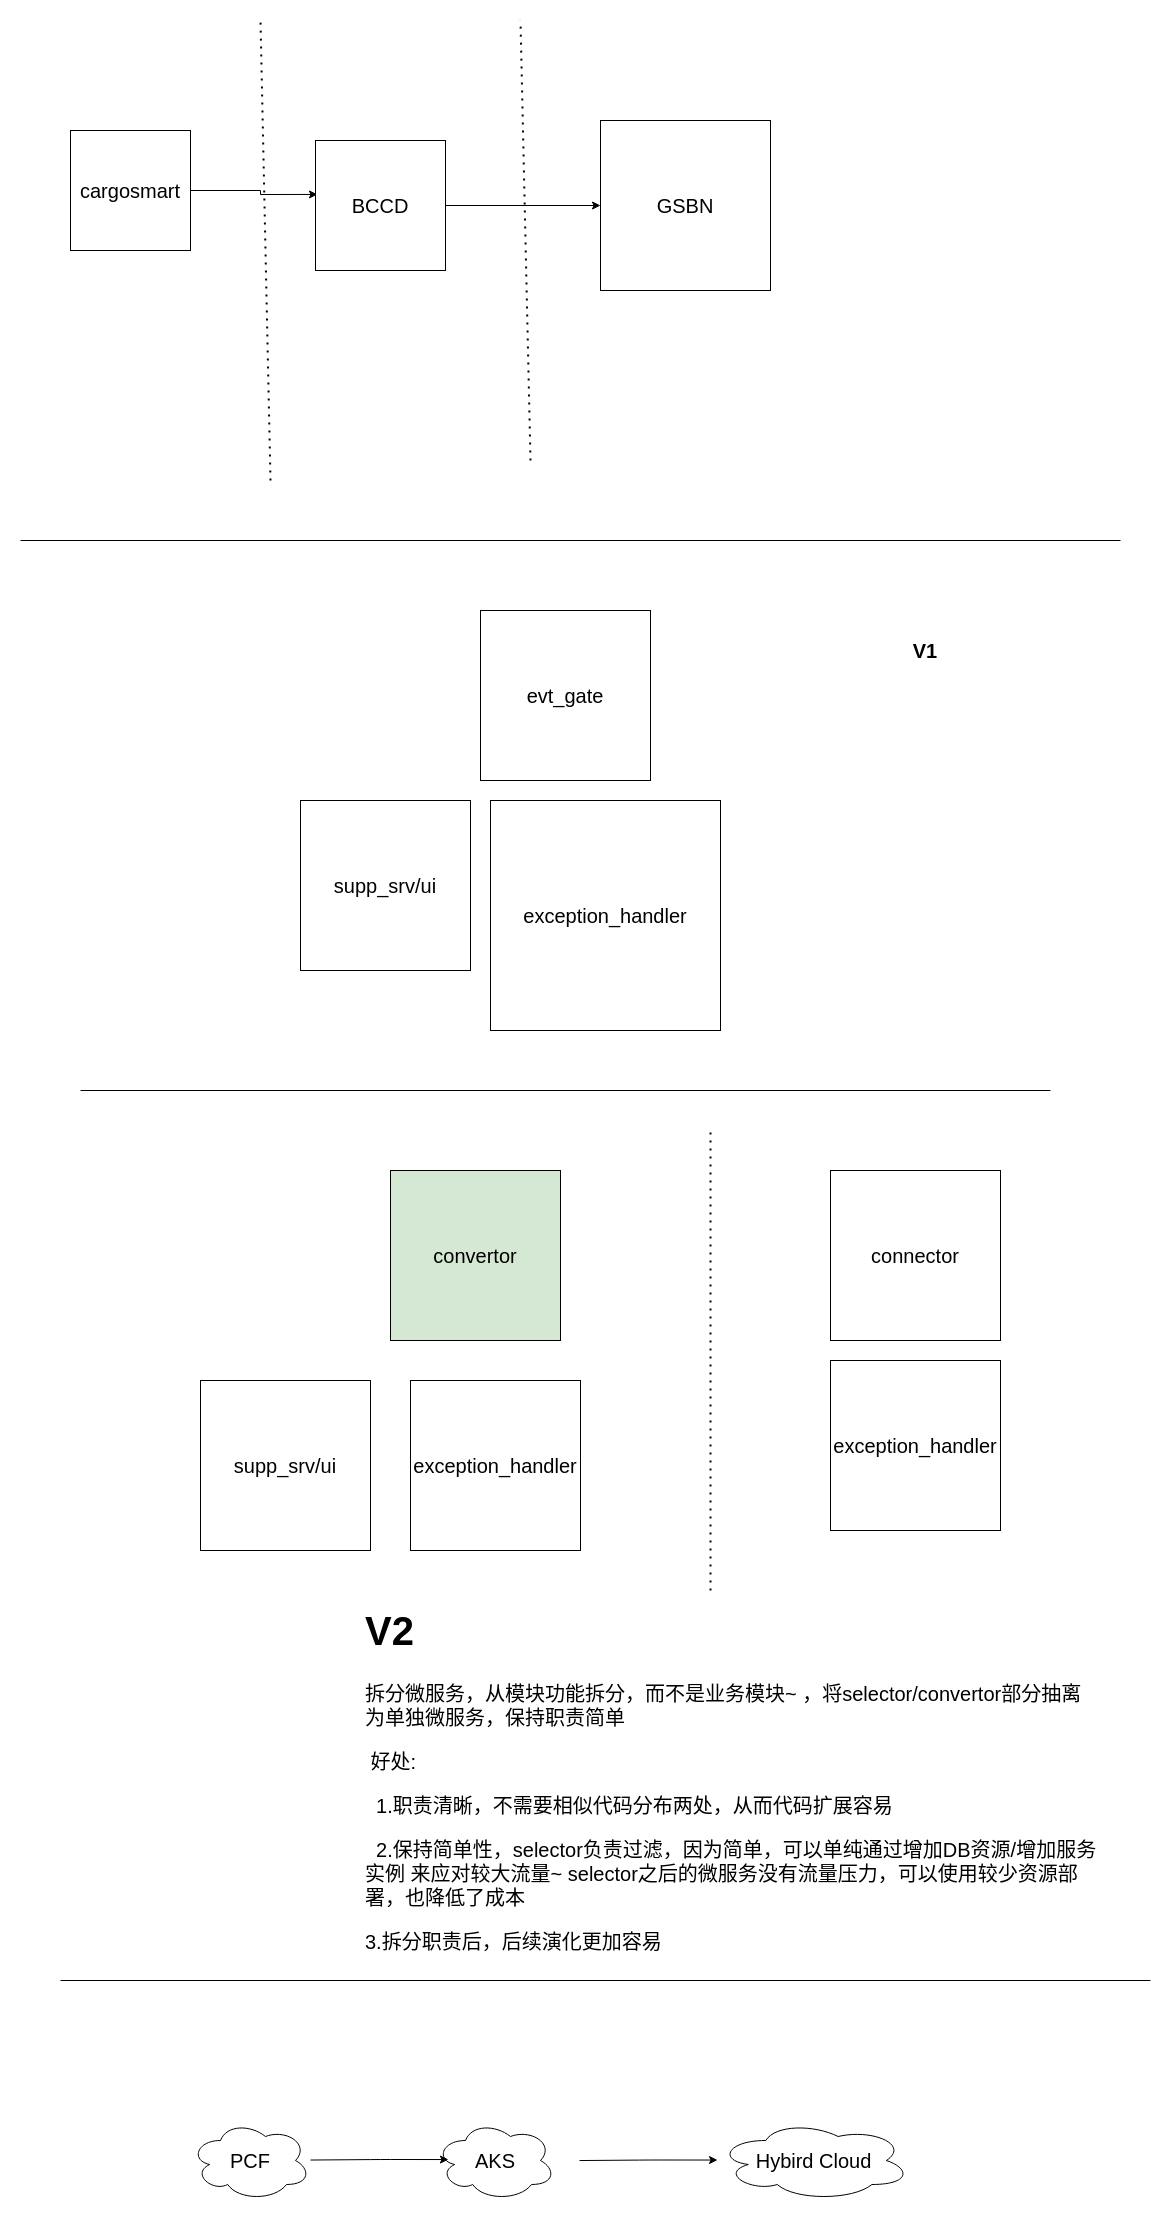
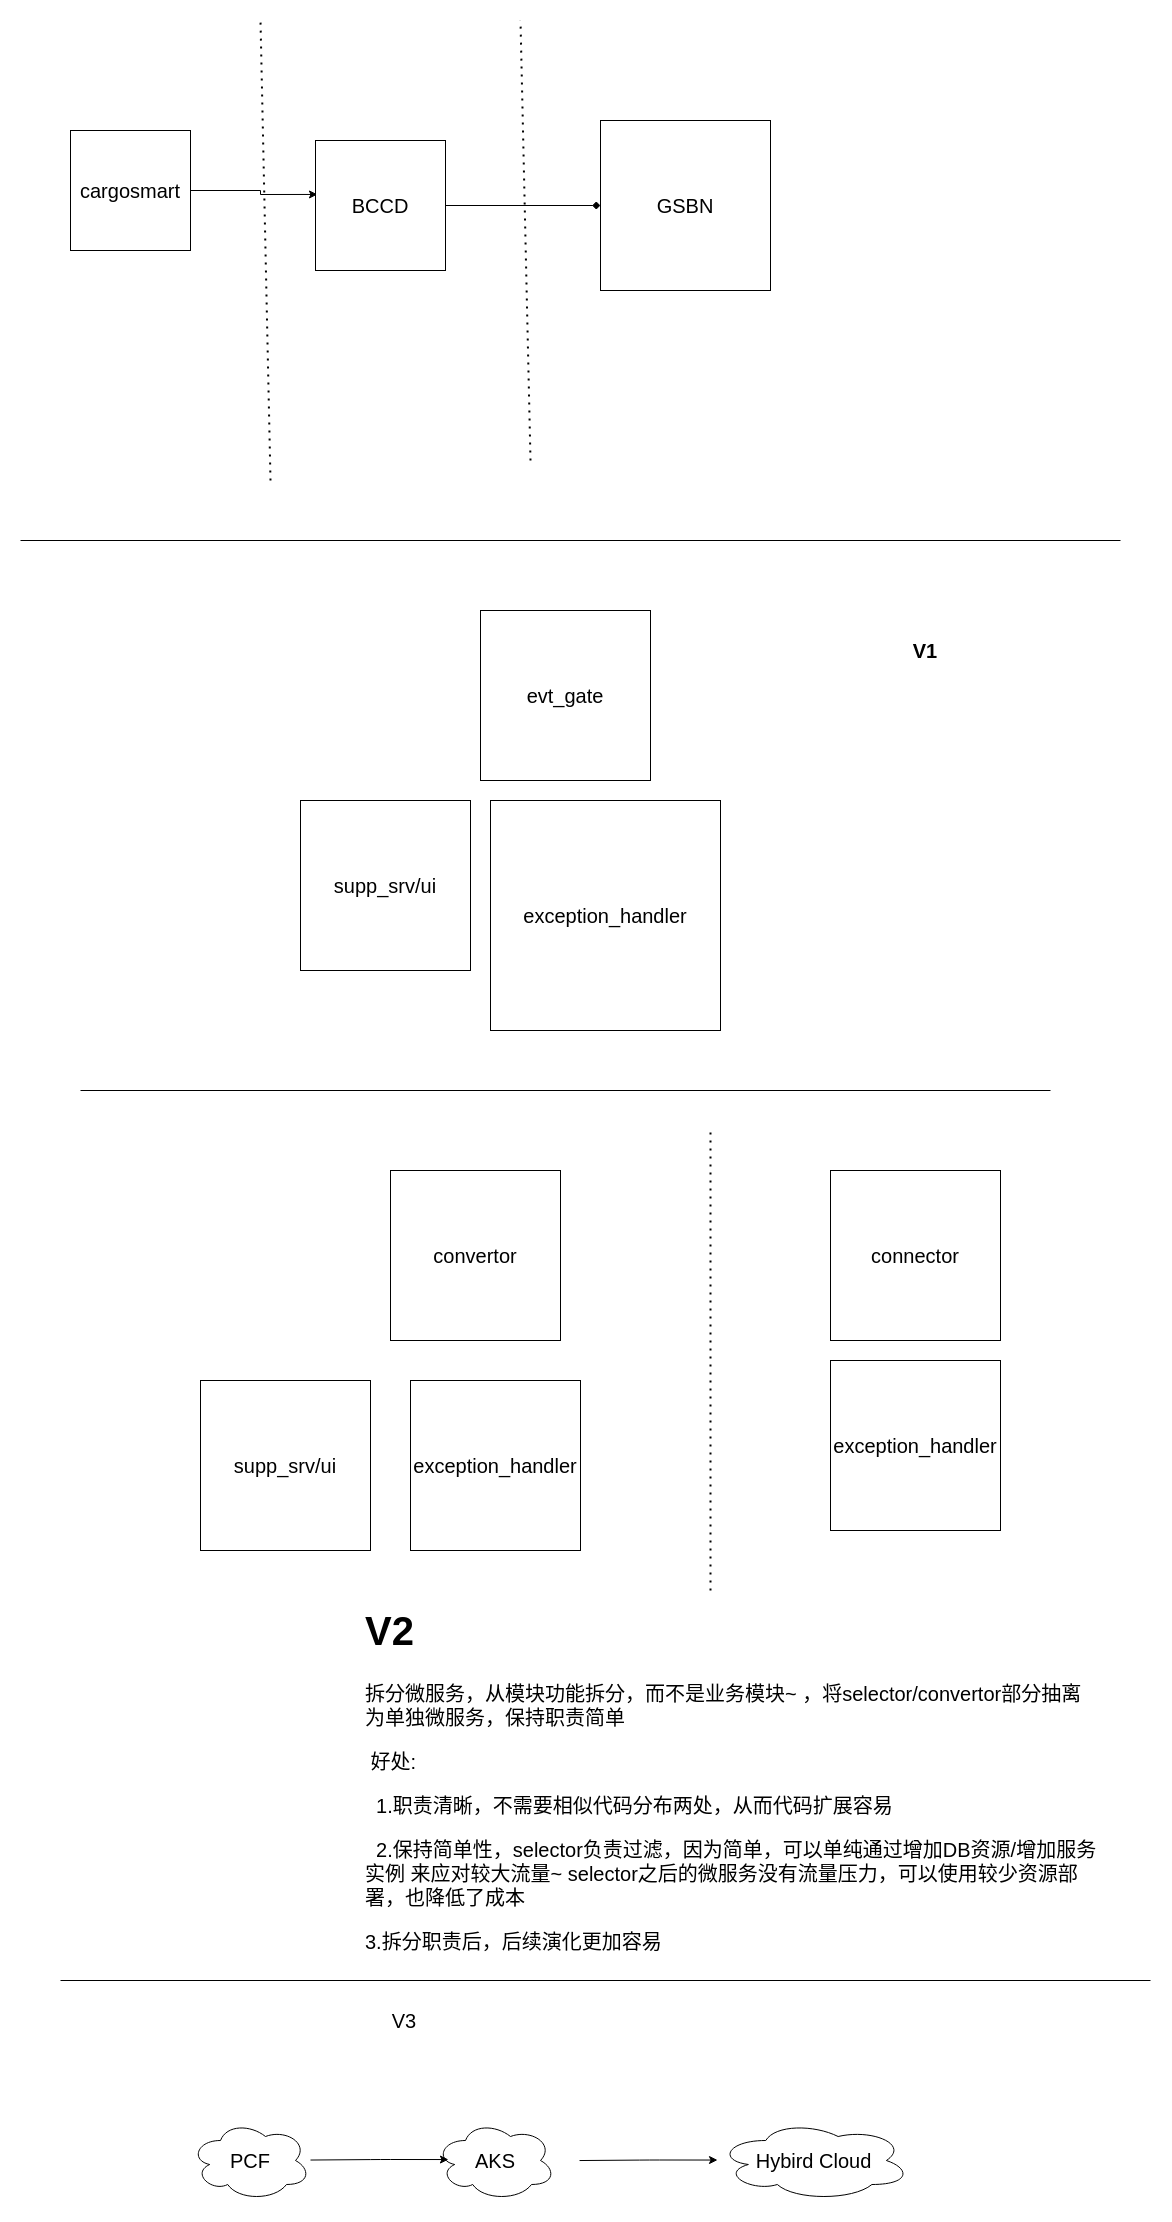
(592, 206) -> (591, 206)
(476, 1256) -> (476, 1256)
none -> (405, 2021)
